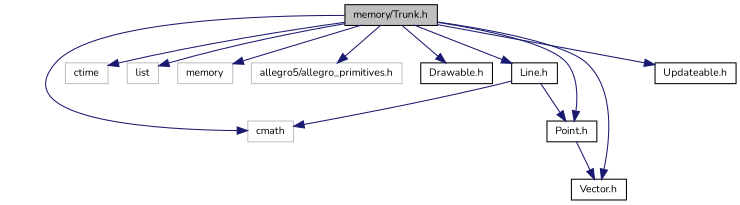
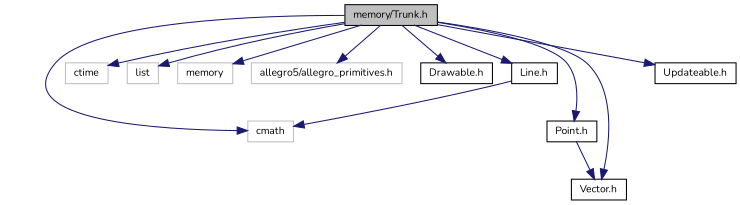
(550, 98) -> none
